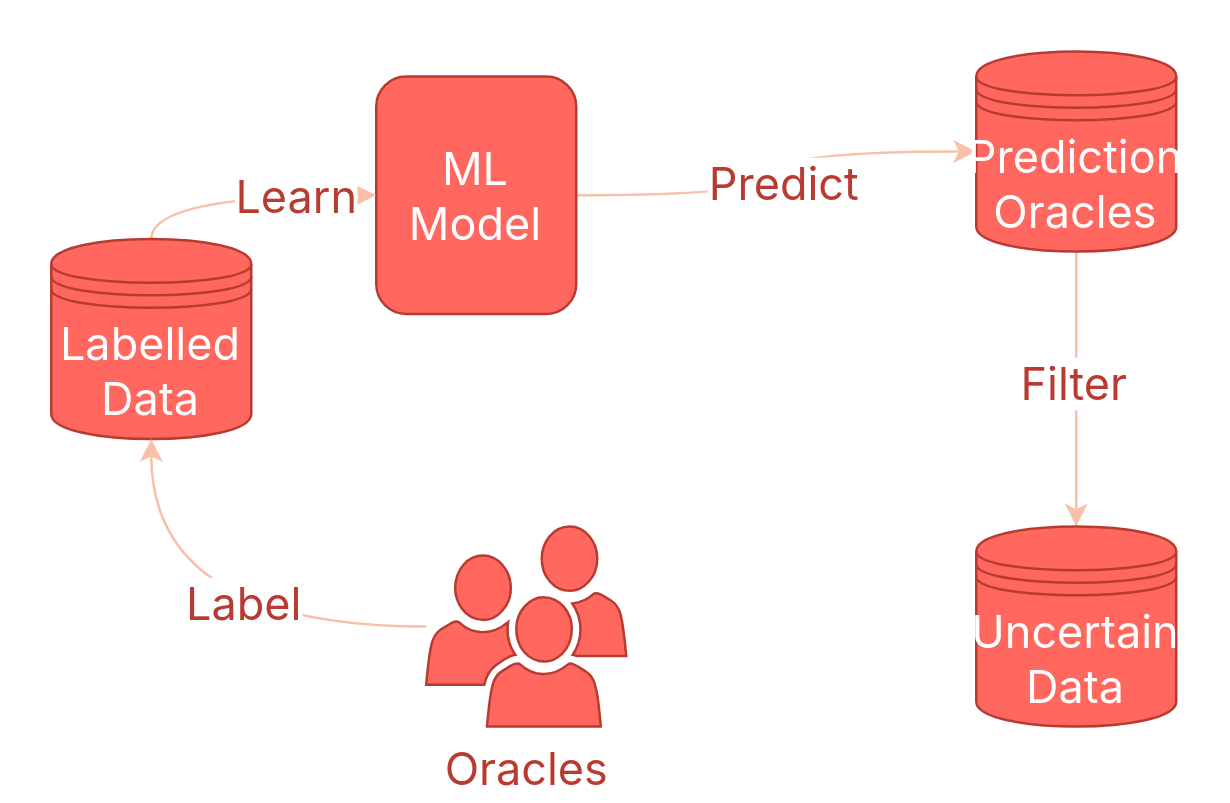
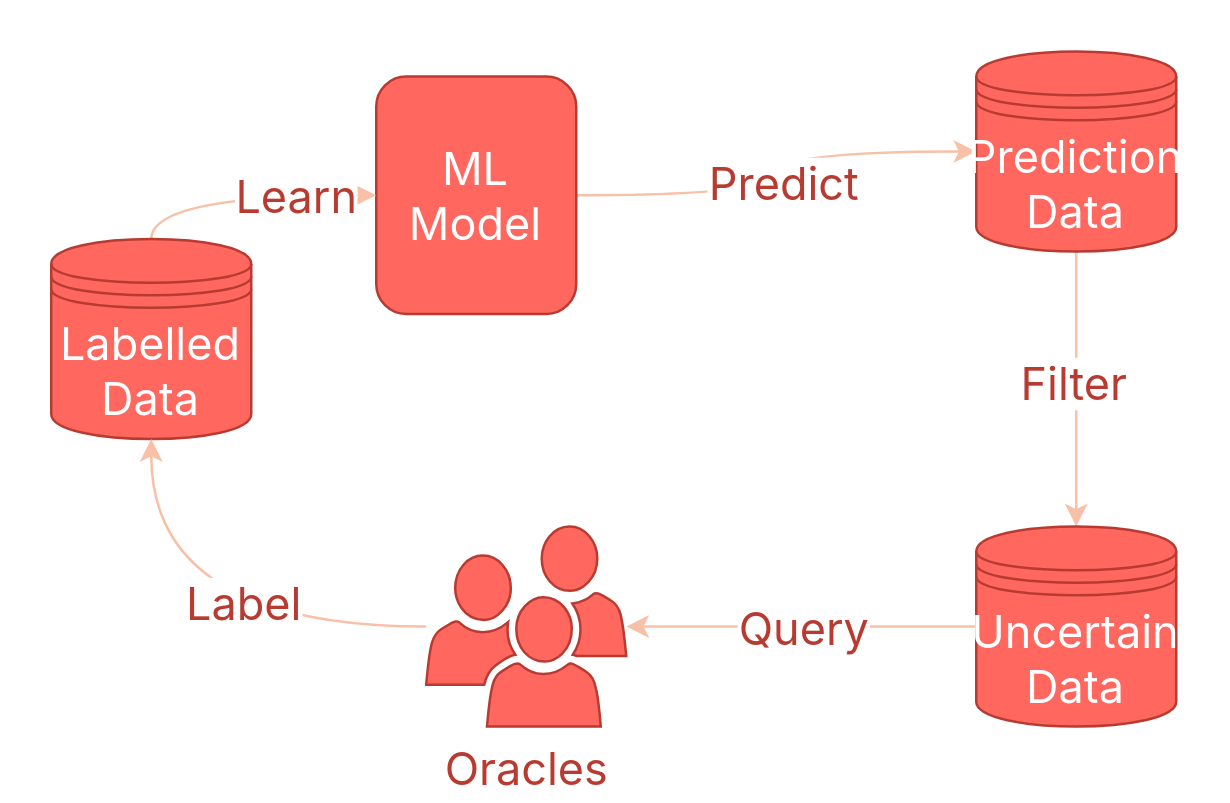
(1076, 184) -> (1076, 184)
none -> (829, 626)
